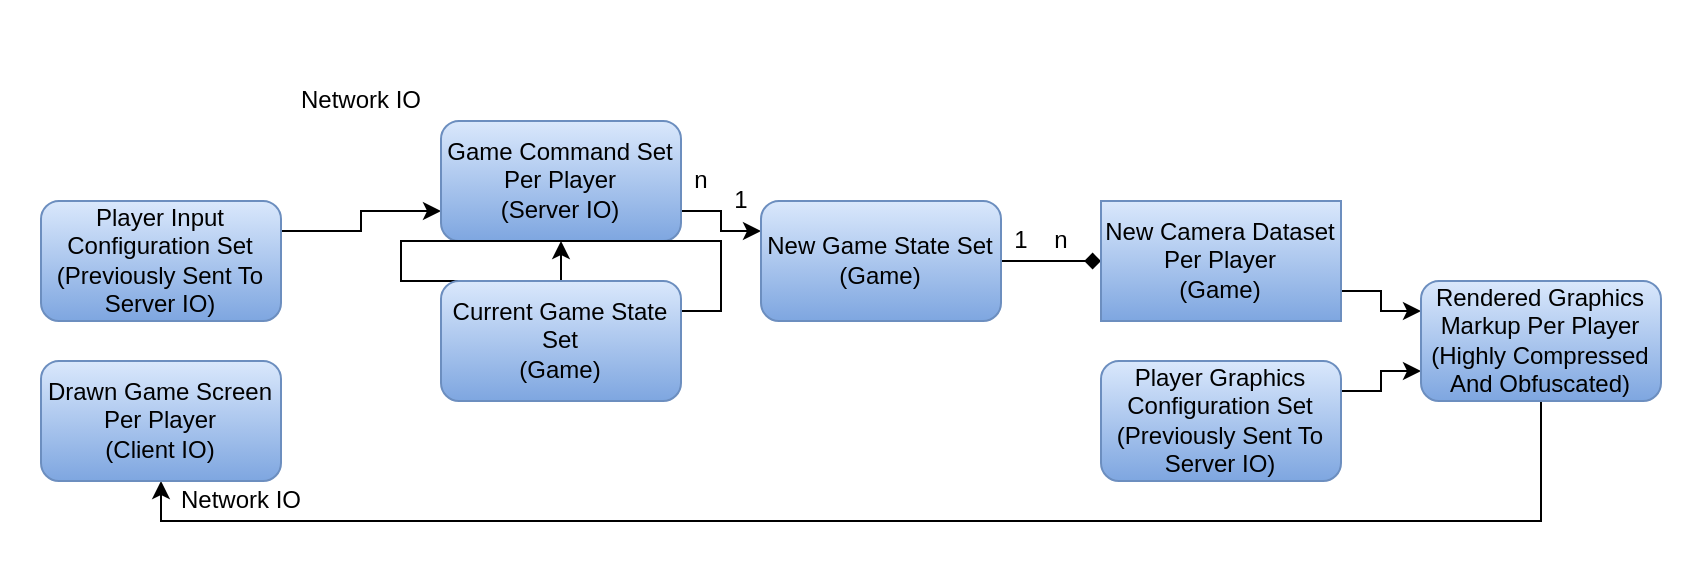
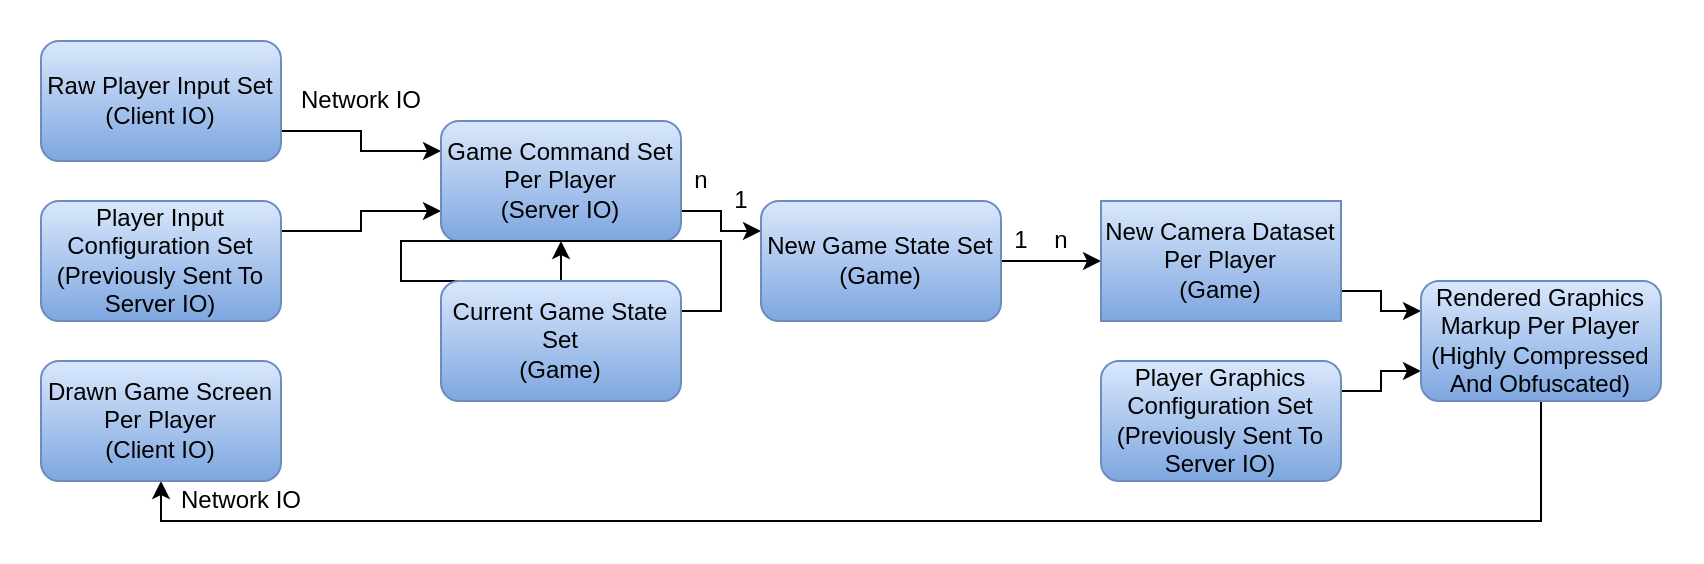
none -> (161, 101)
none -> (361, 134)
(1084, 261) -> (1085, 261)
